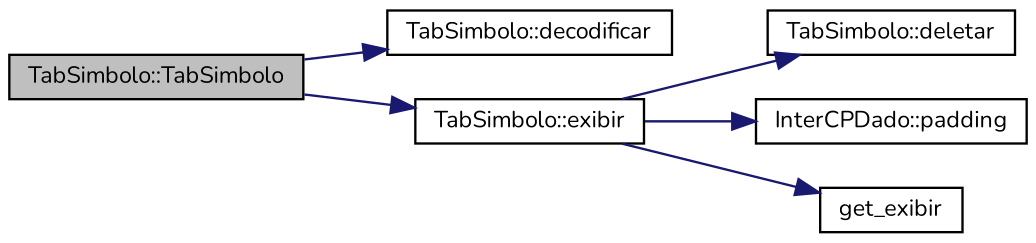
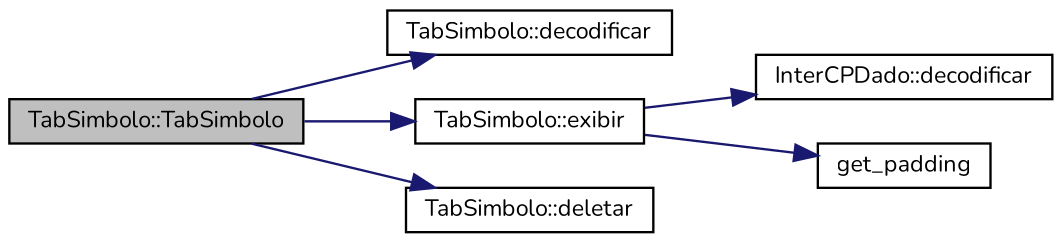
(699, 80) -> (332, 163)
(891, 121) -> (904, 77)
(891, 210) -> (904, 166)
